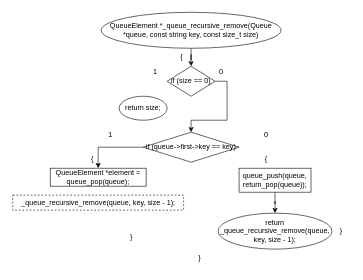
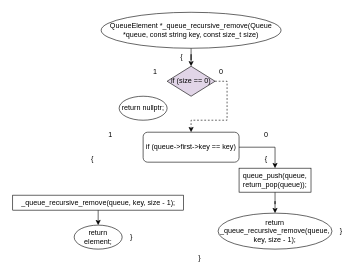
(191, 81) -> (191, 81)
(143, 108) -> (143, 108)
(227, 116) -> (227, 116)
(98, 147) -> none
(191, 147) -> (191, 147)
none -> (274, 147)
(98, 177) -> none
(98, 203) -> (98, 203)
none -> (98, 219)
none -> (98, 237)
